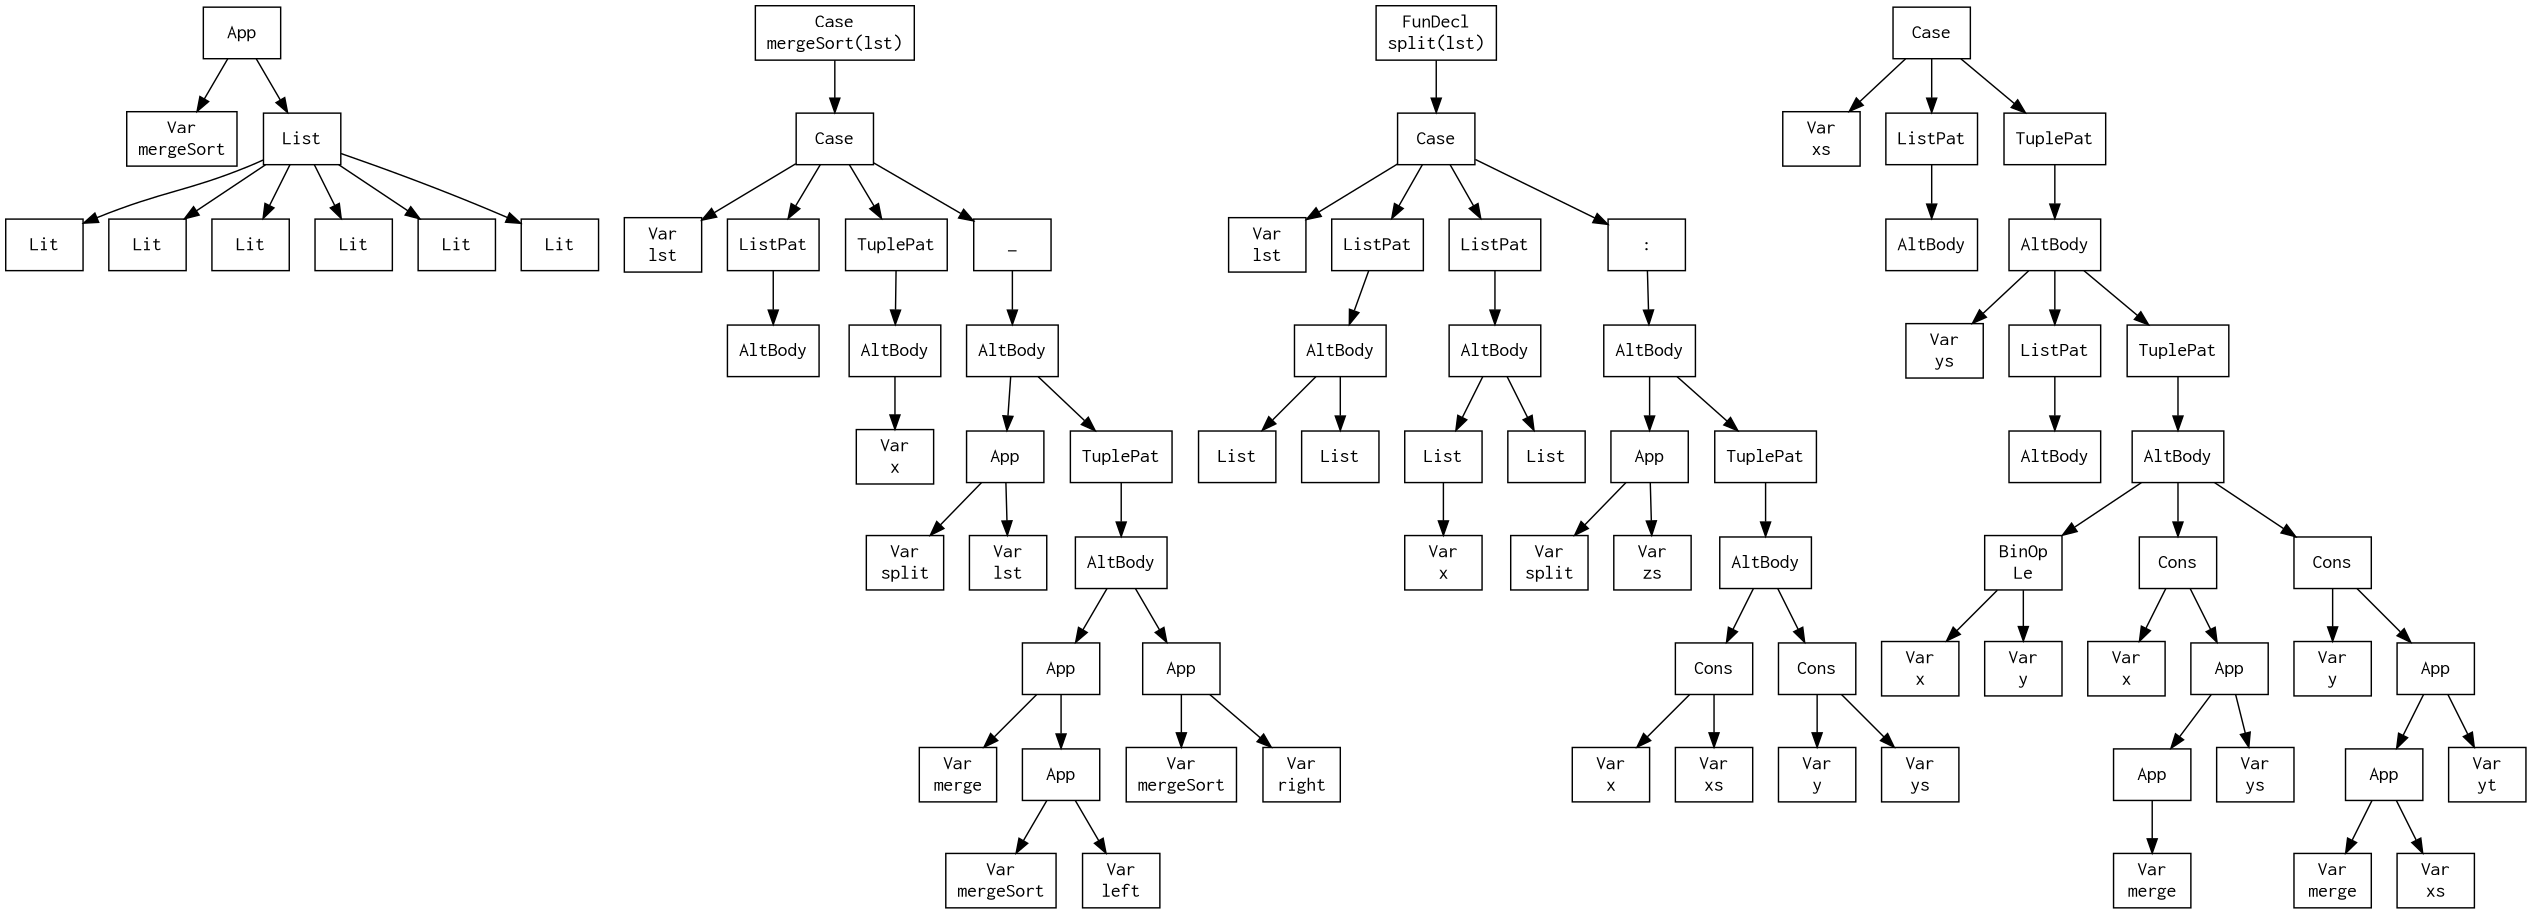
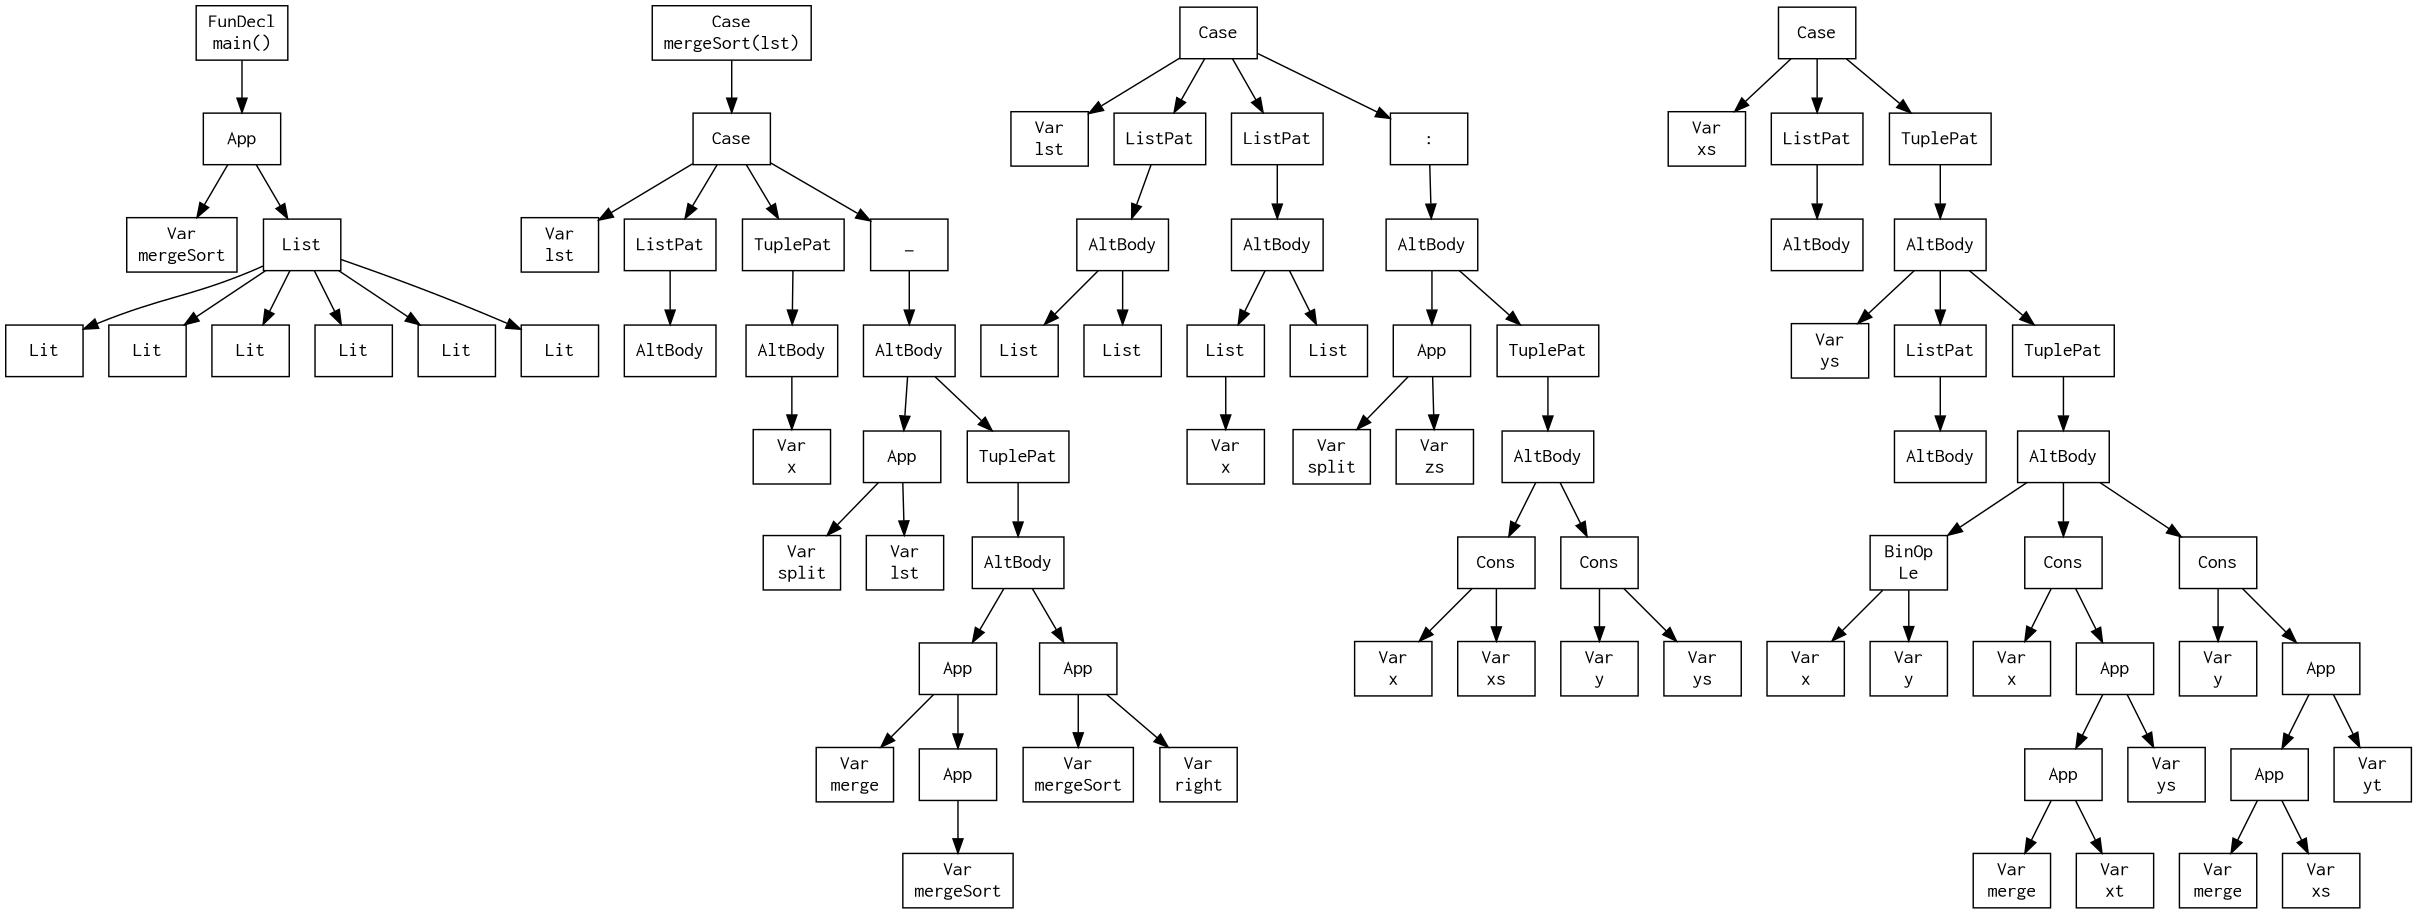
none -> (242, 33)
(1436, 33) -> none
(1121, 881) -> none
none -> (2115, 881)
